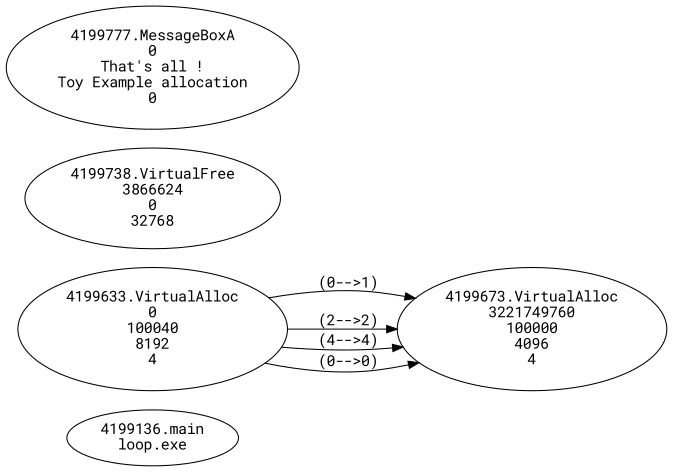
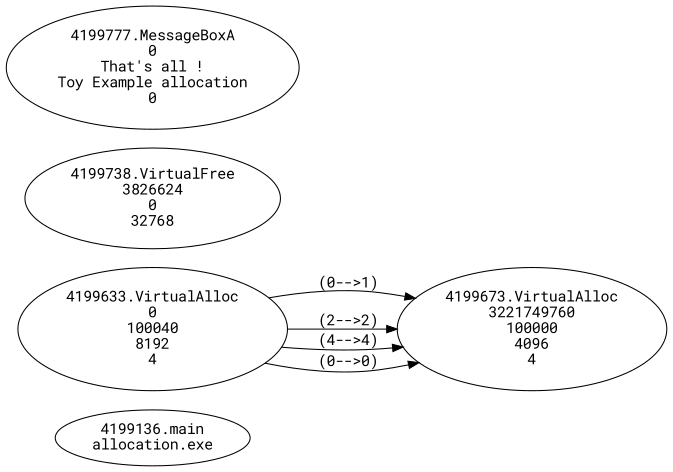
(153, 198) -> (153, 198)
(153, 438) -> (153, 438)
